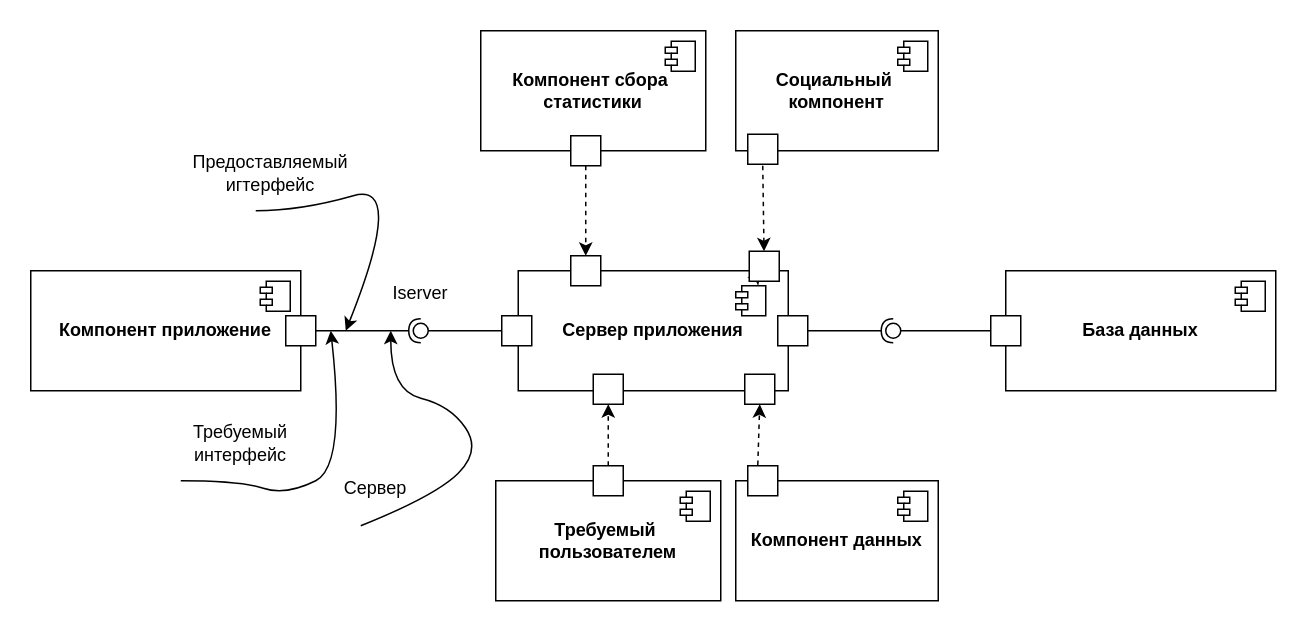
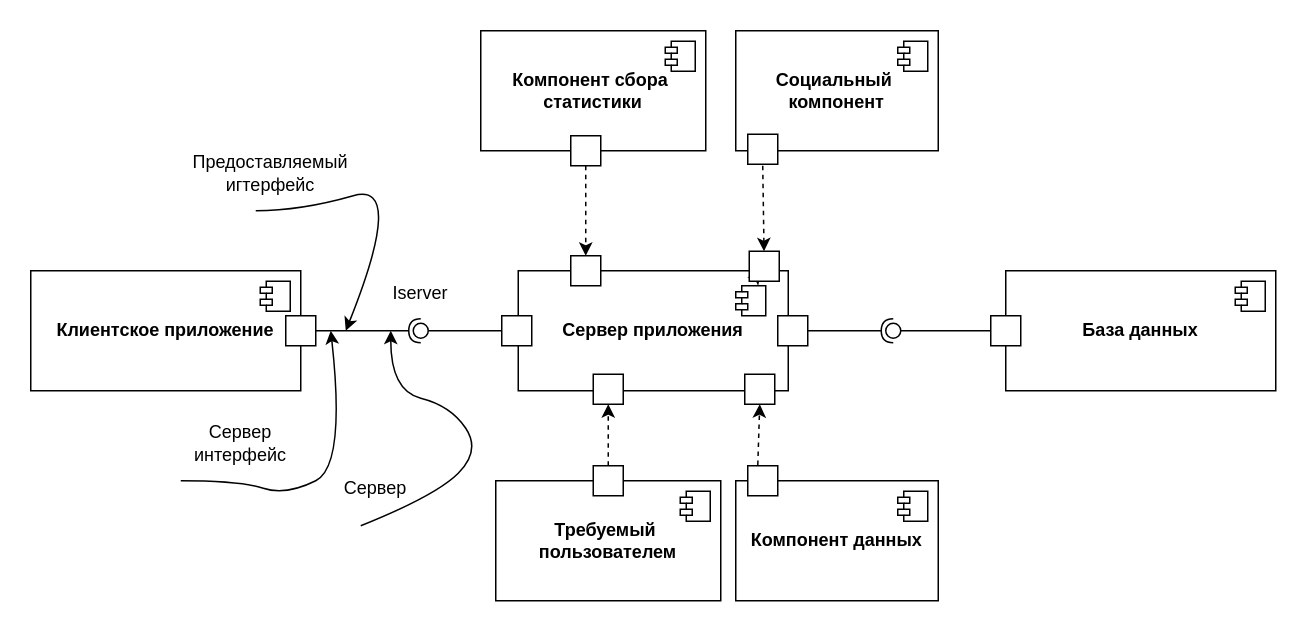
(166, 331) -> (166, 331)
(241, 443) -> (241, 443)
